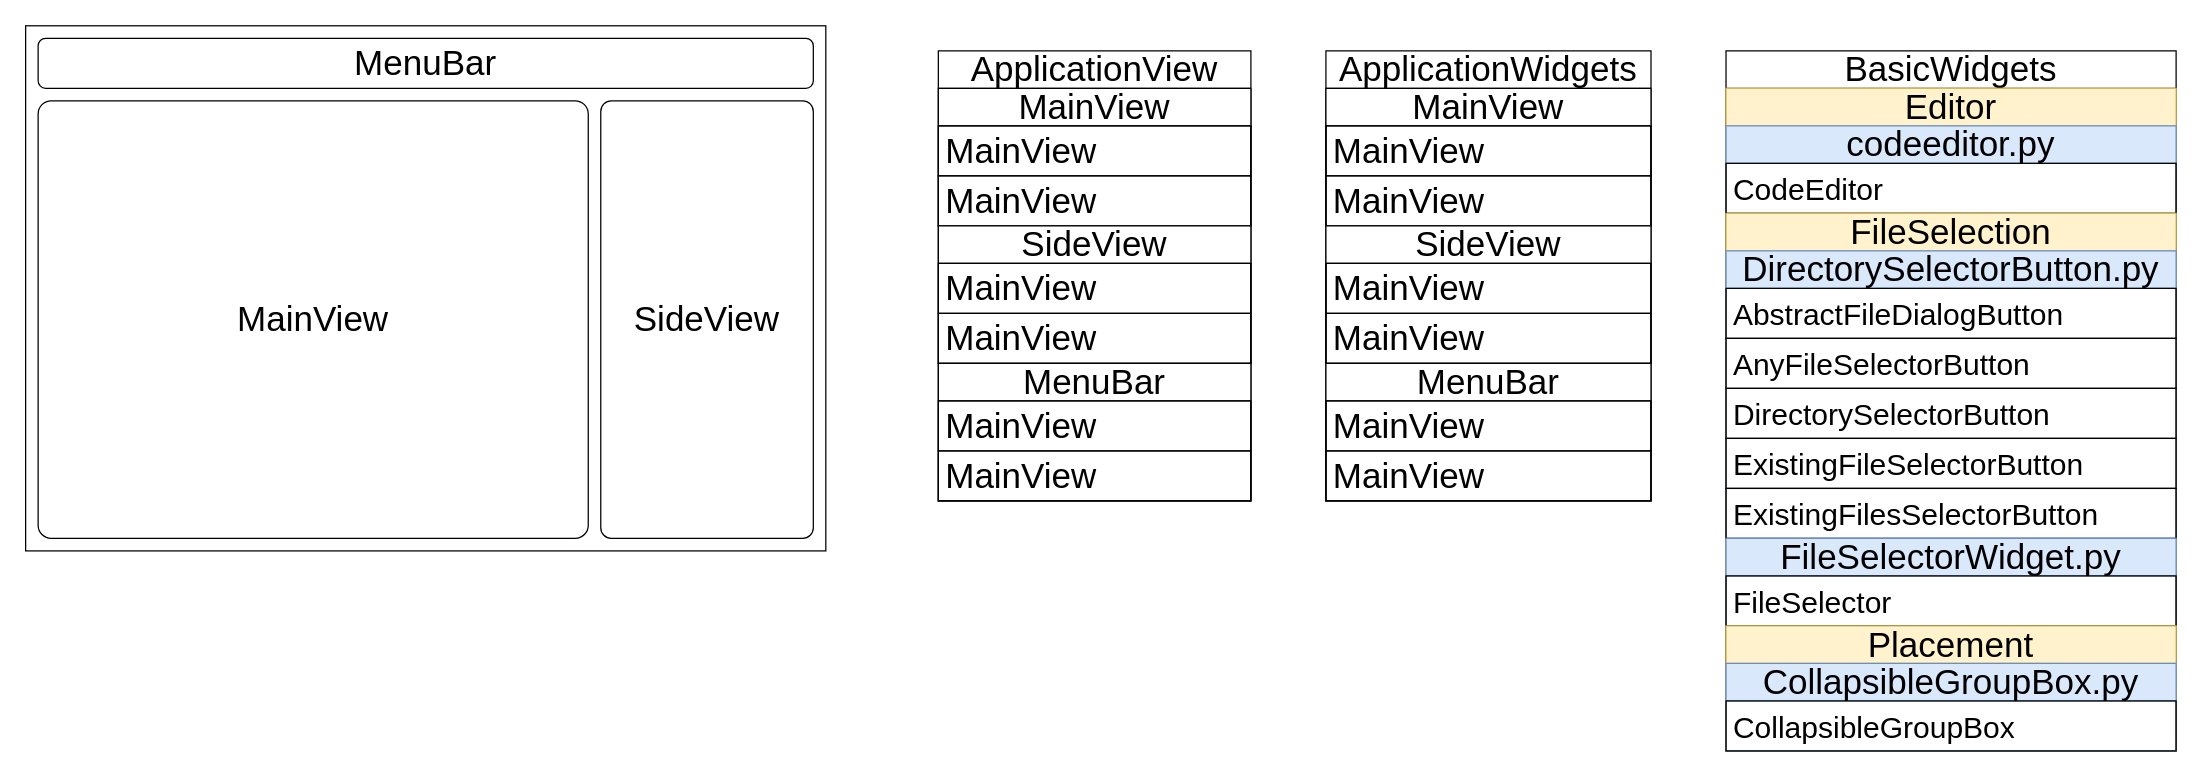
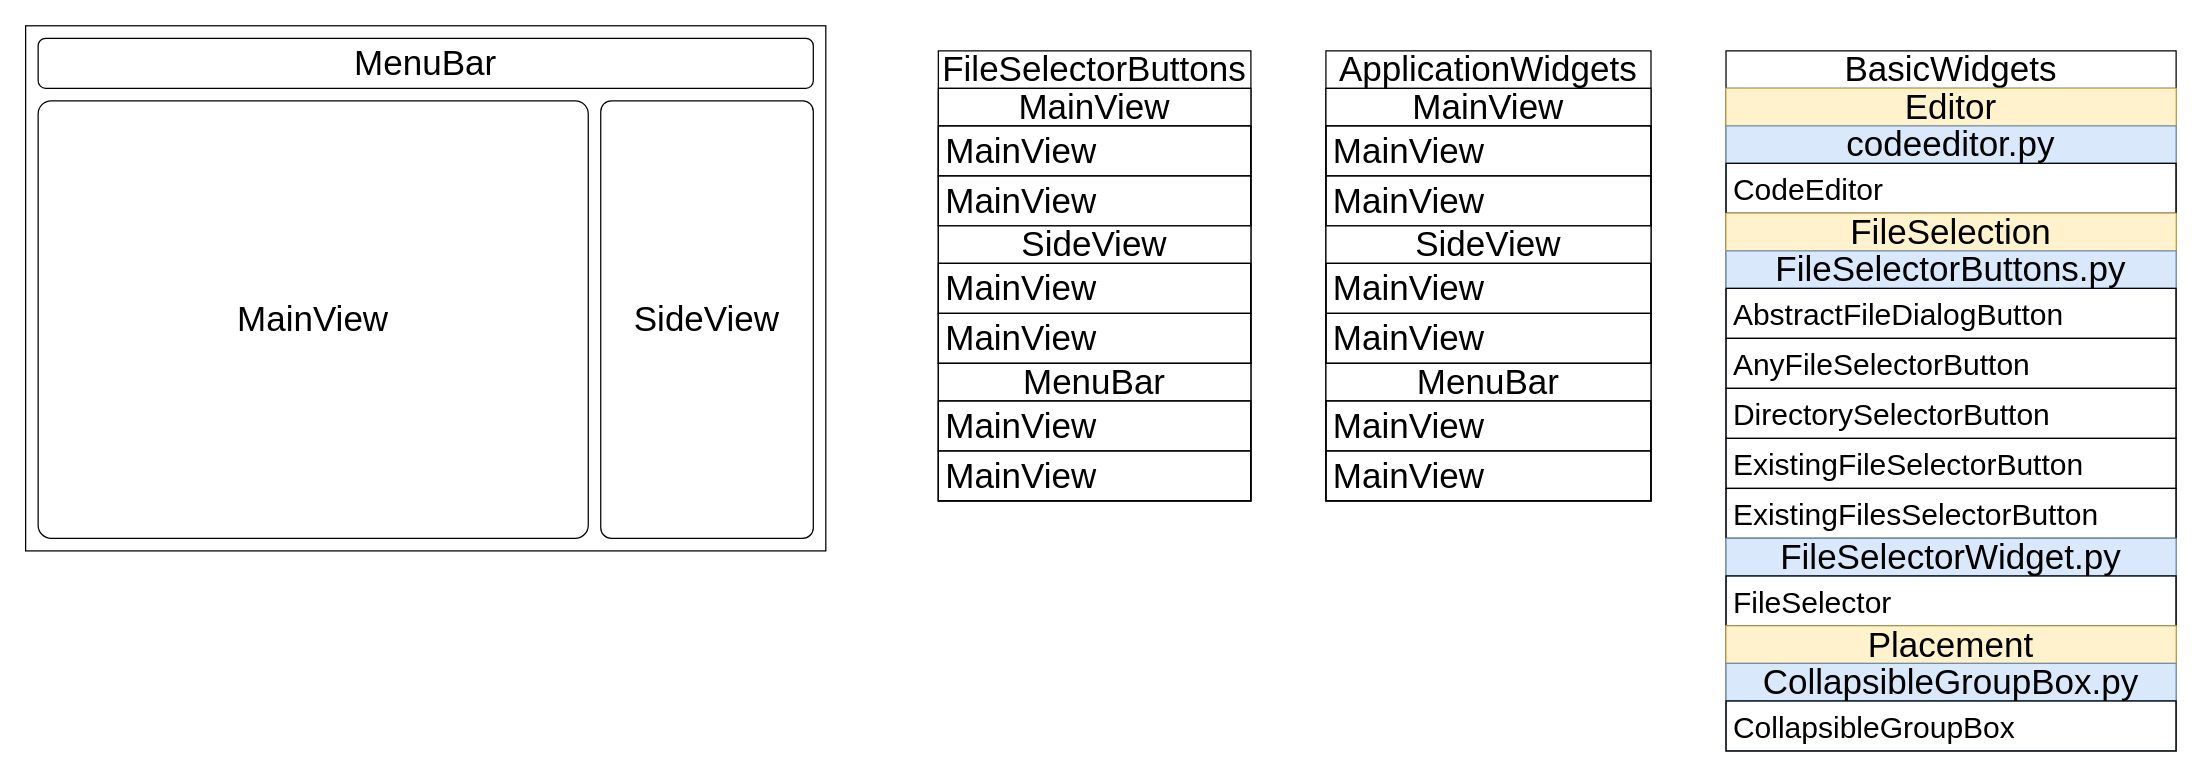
(1094, 69) -> (1094, 69)
(1951, 269) -> (1951, 269)
